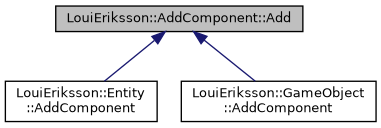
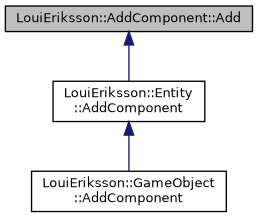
(230, 61) -> (129, 153)
